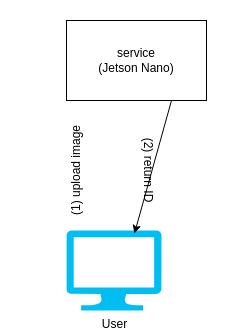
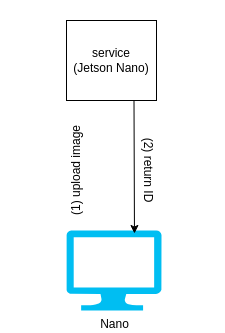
(137, 61) -> (112, 61)
(115, 325) -> (115, 325)
